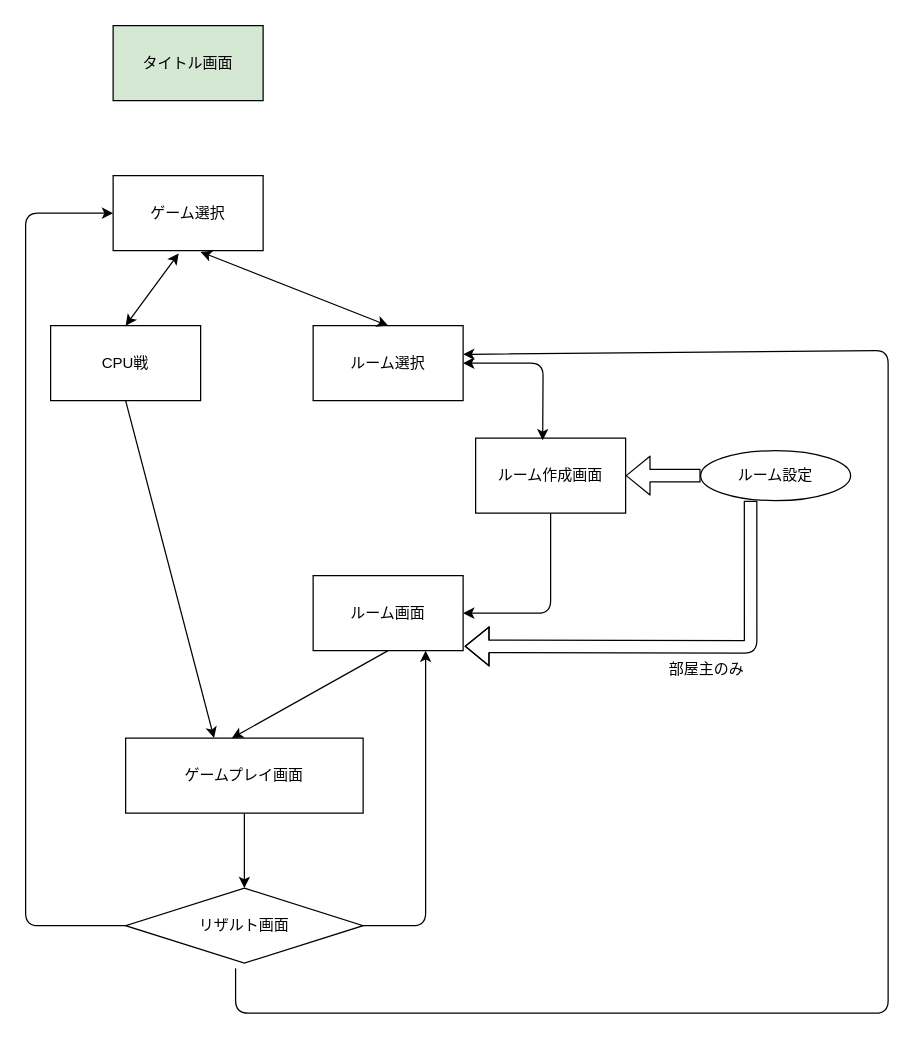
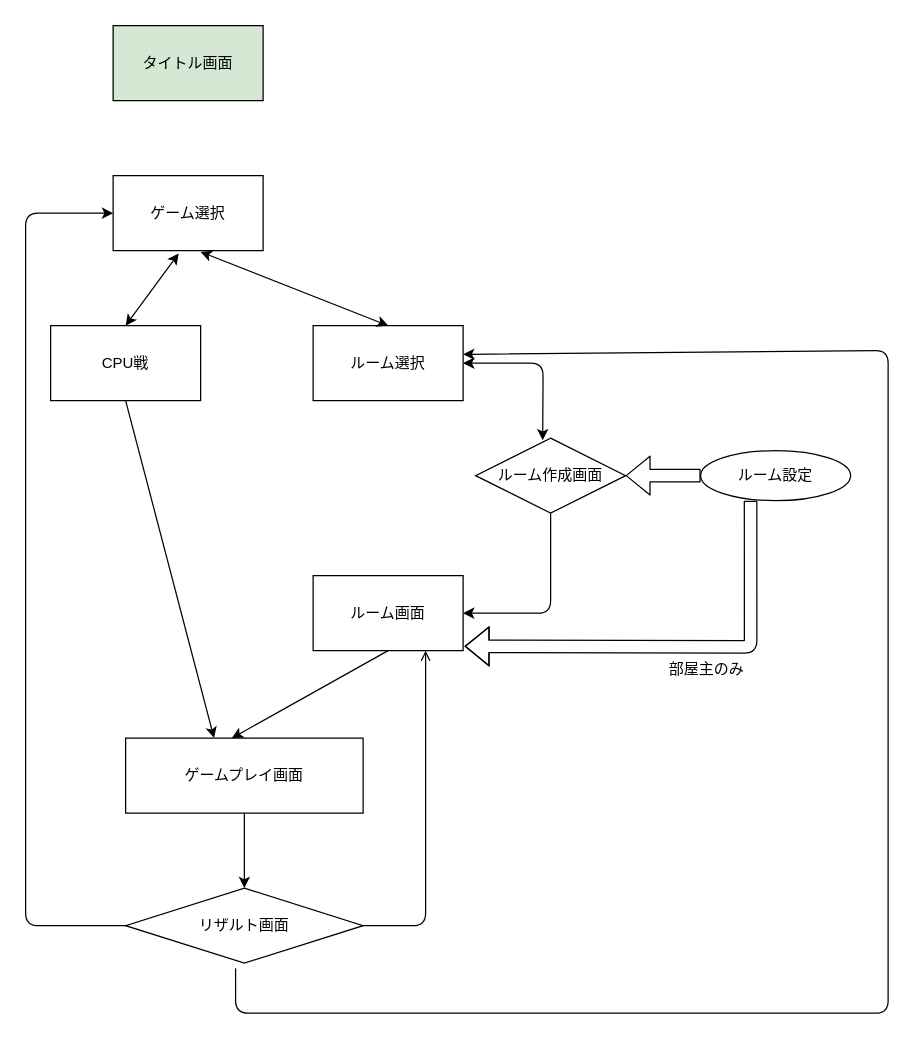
(551, 476) -> (551, 476)
(426, 661) -> (426, 658)
